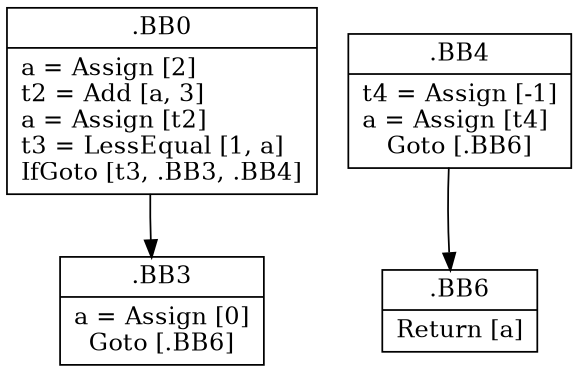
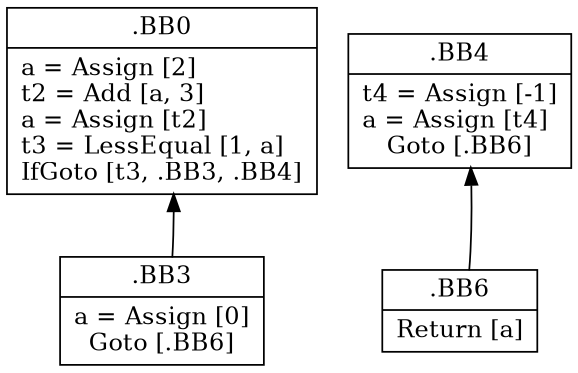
(448, 210) -> (471, 228)
(150, 217) -> (173, 234)
